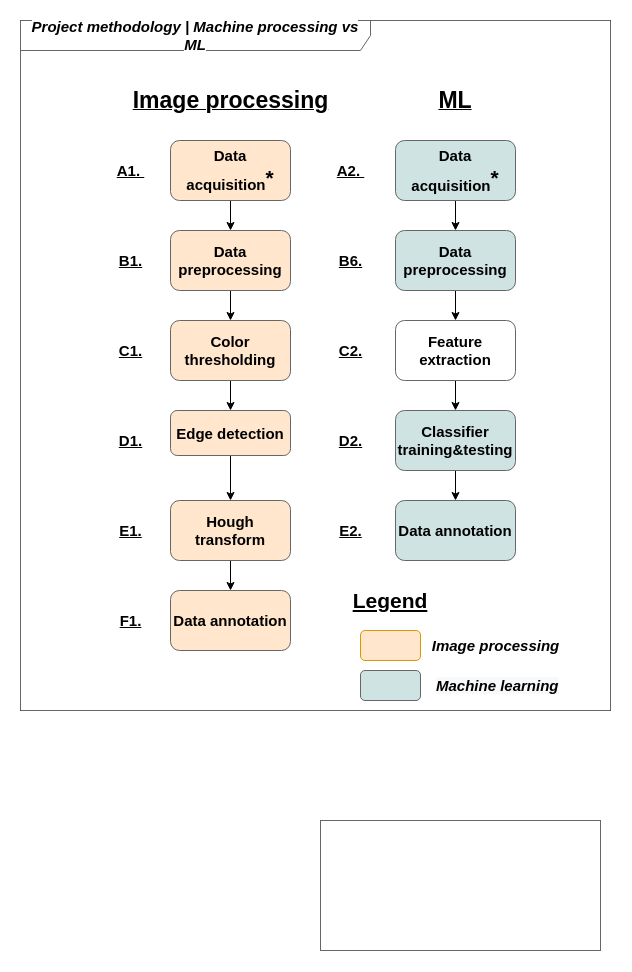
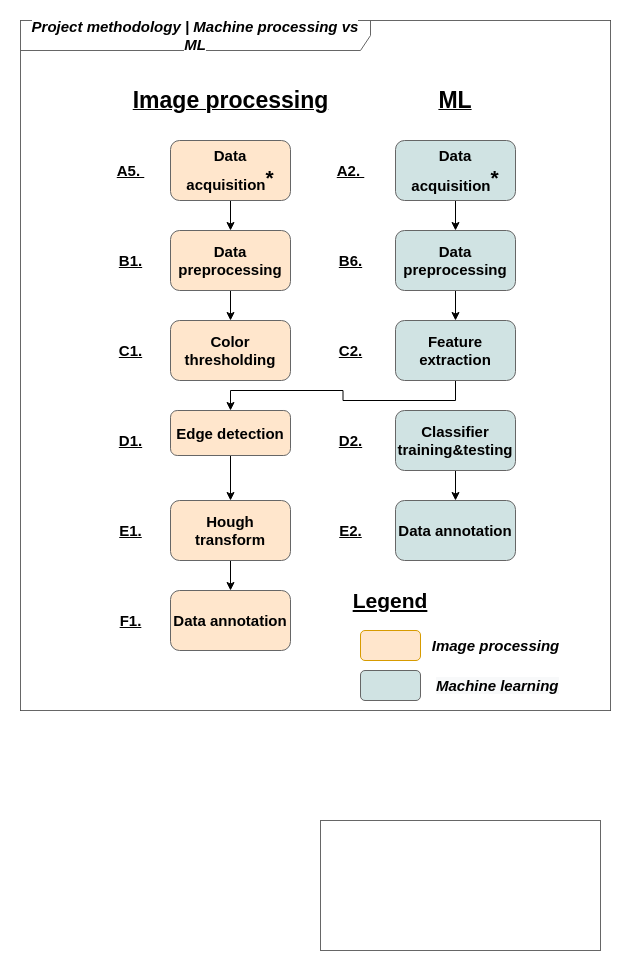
(131, 171) -> (131, 171)
(456, 351) -> (456, 351)
(231, 385) -> none
(456, 401) -> (343, 398)
